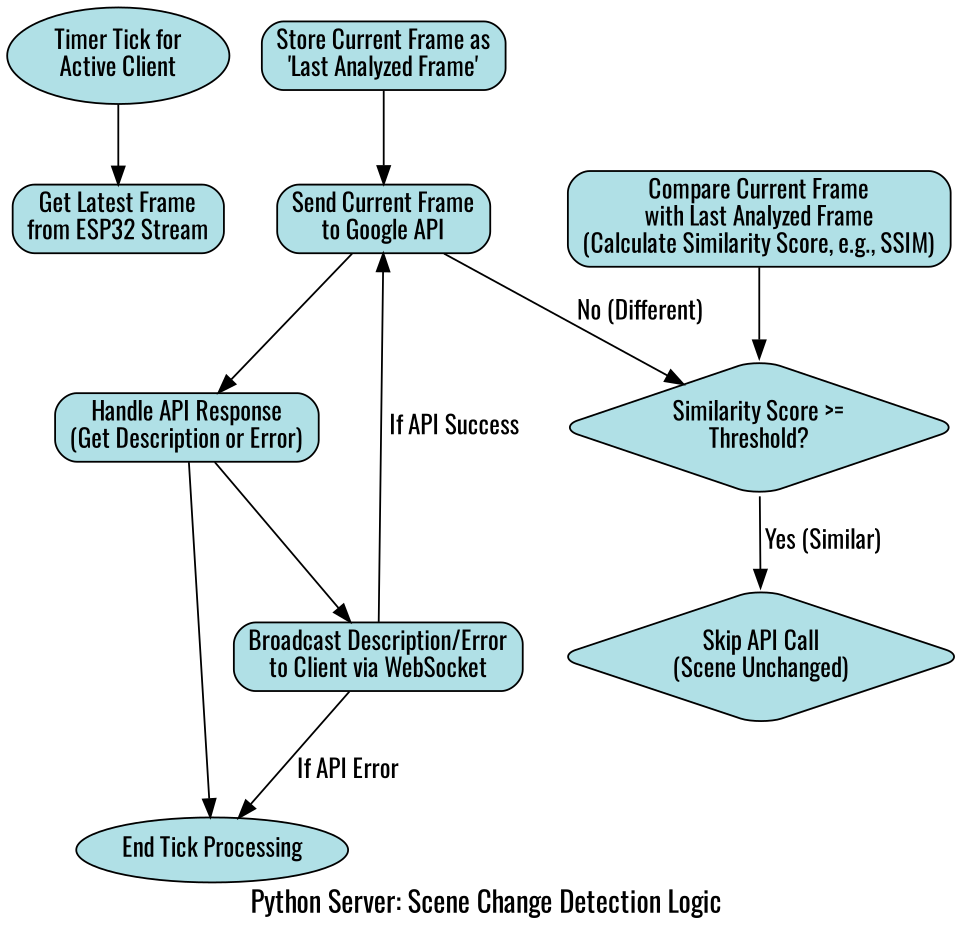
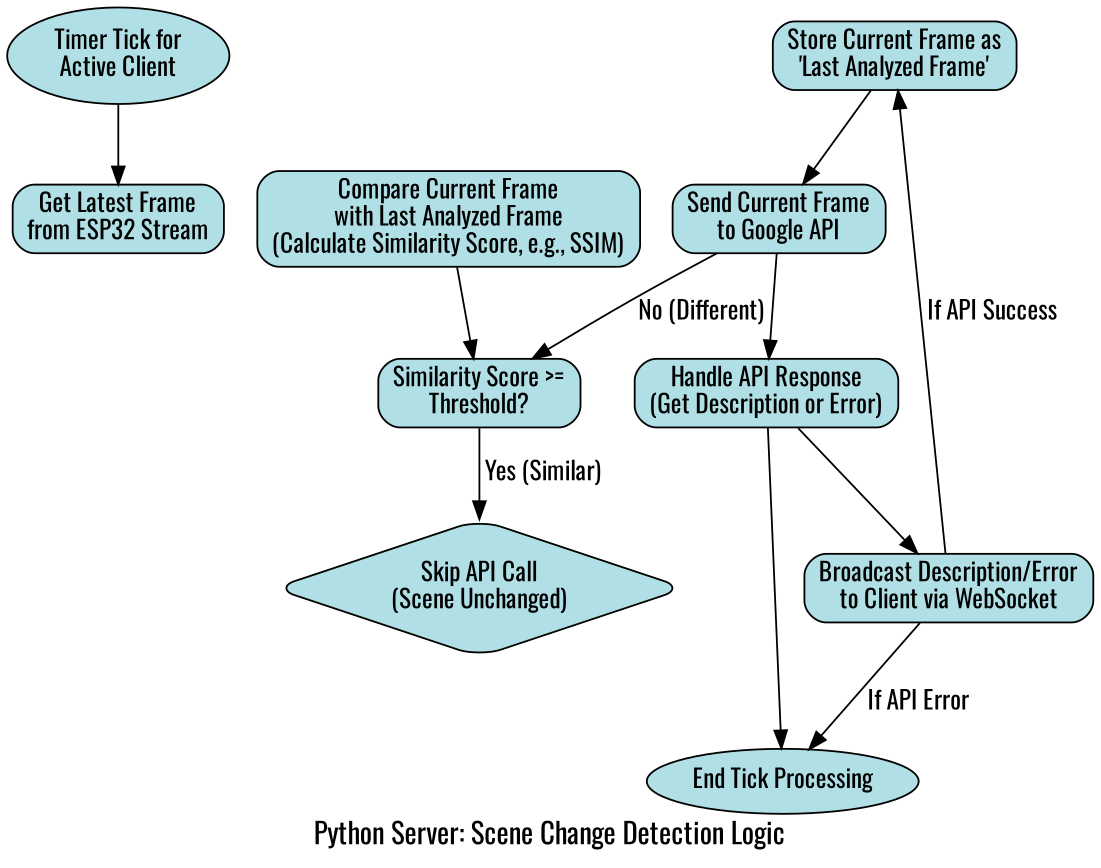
(759, 427) -> (479, 393)
(381, 447) -> (923, 331)
